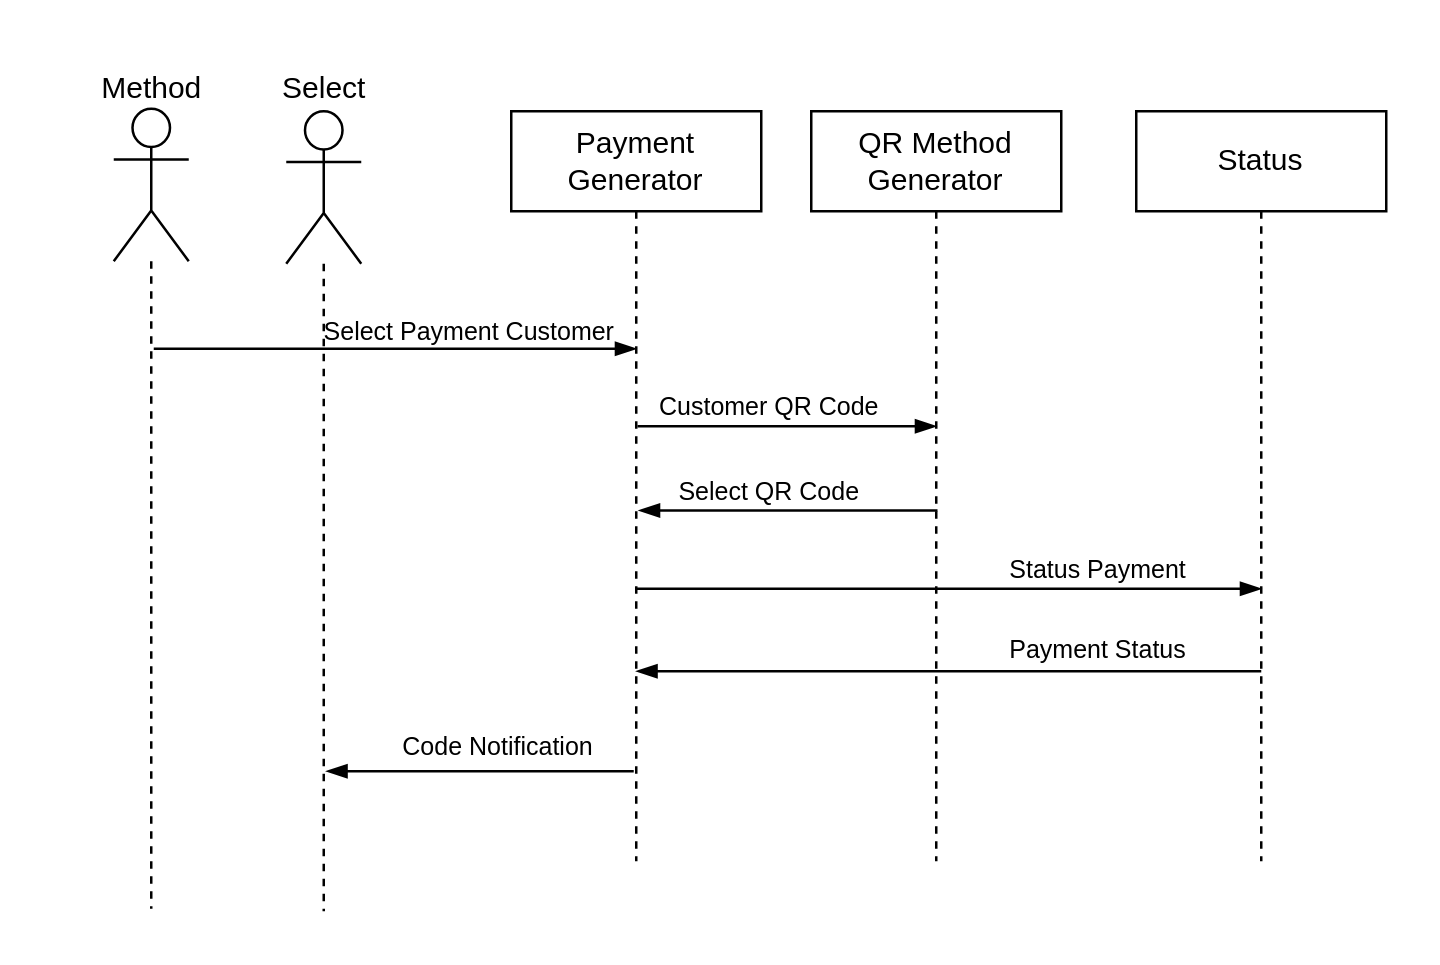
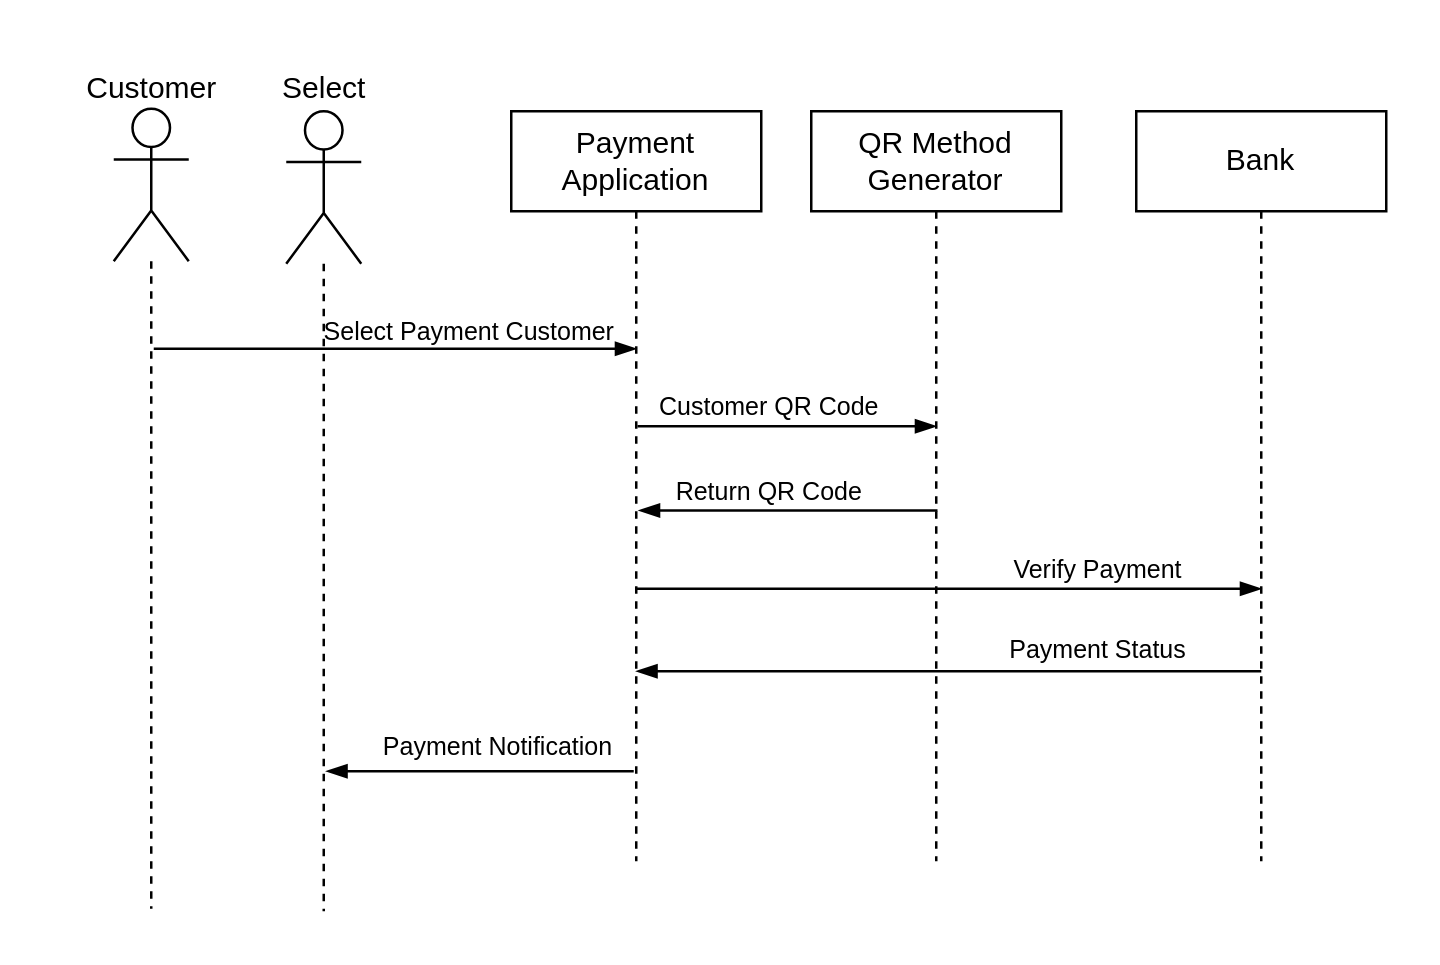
(153, 89) -> (153, 89)
(636, 161) -> (636, 161)
(1261, 161) -> (1261, 161)
(770, 491) -> (770, 491)
(1099, 571) -> (1099, 571)
(499, 749) -> (499, 749)
